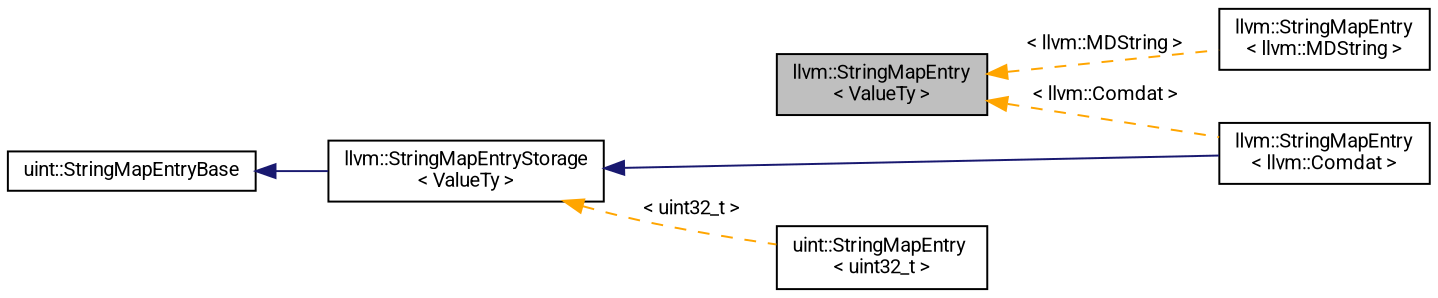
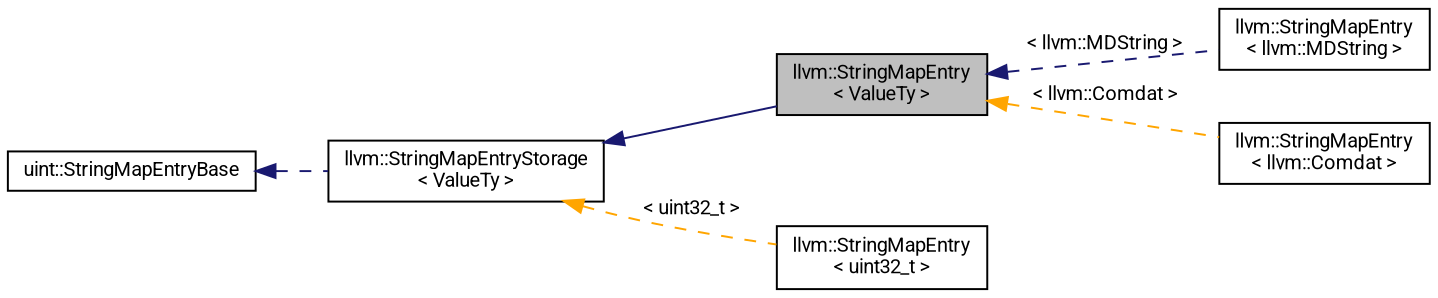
(1113, 61) -> (1113, 61)
(922, 162) -> (700, 122)
(302, 171) -> (302, 171)
(882, 258) -> (882, 258)
